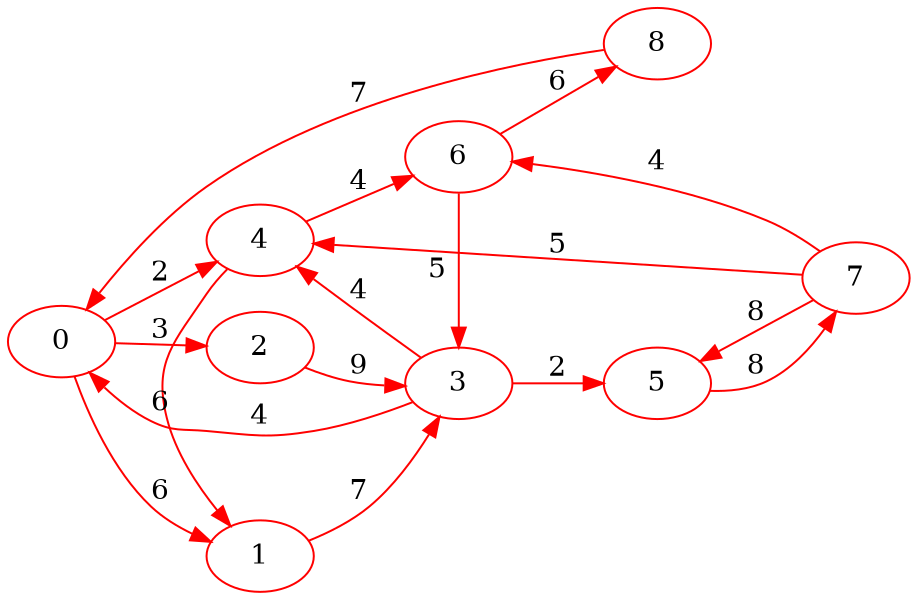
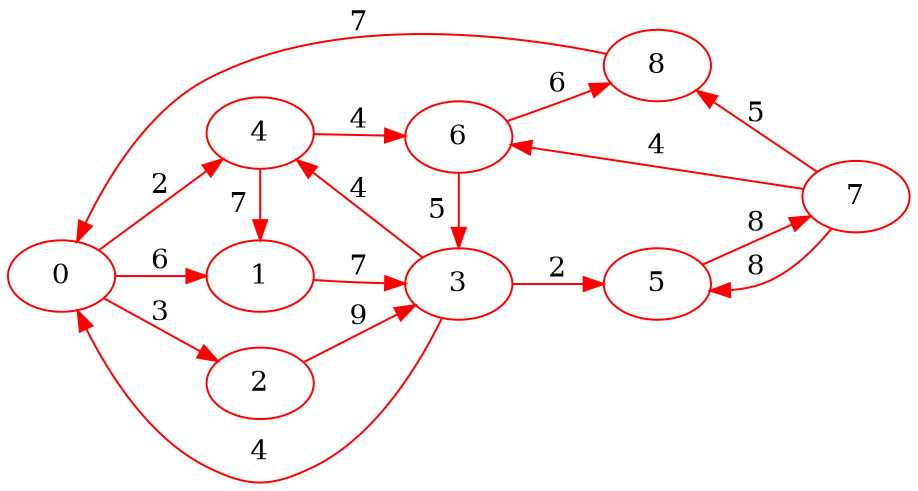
(568, 260) -> (766, 137)
(161, 403) -> (239, 205)
